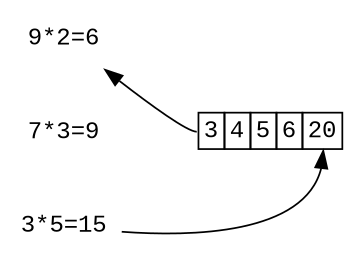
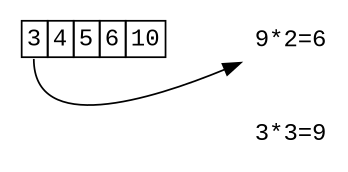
(322, 130) -> (146, 38)
(64, 132) -> (291, 133)
(64, 225) -> none
